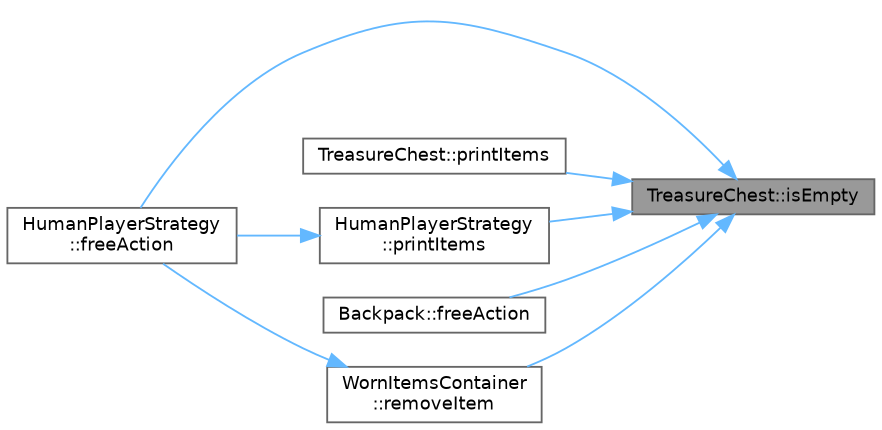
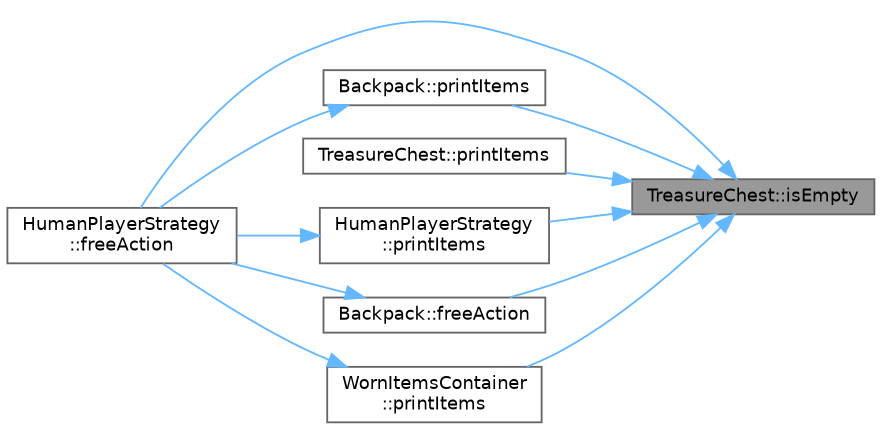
none -> (434, 88)
none -> (289, 278)
(434, 395) -> (434, 395)
